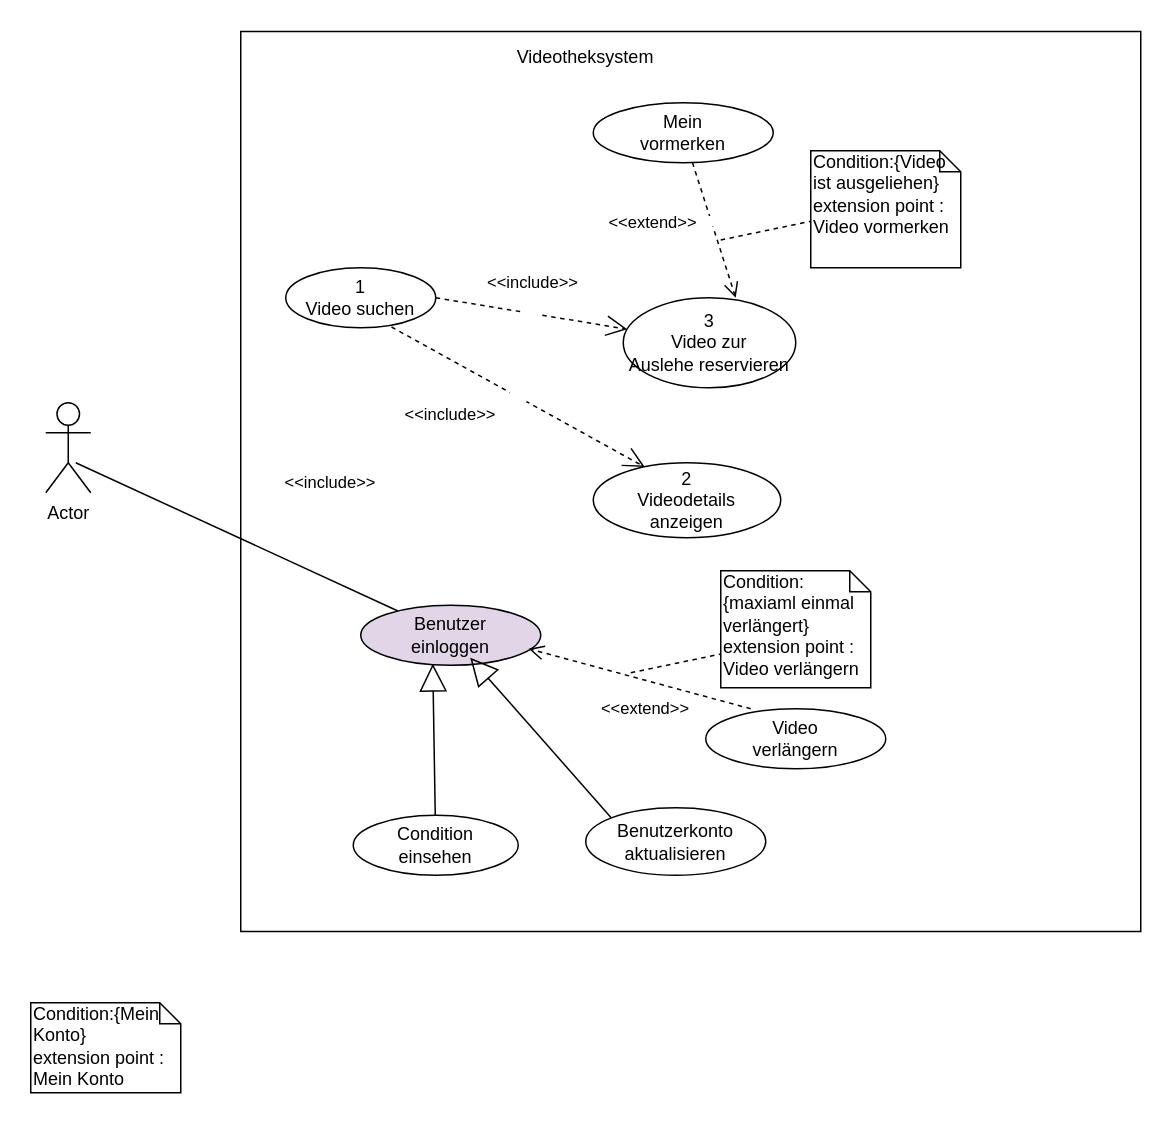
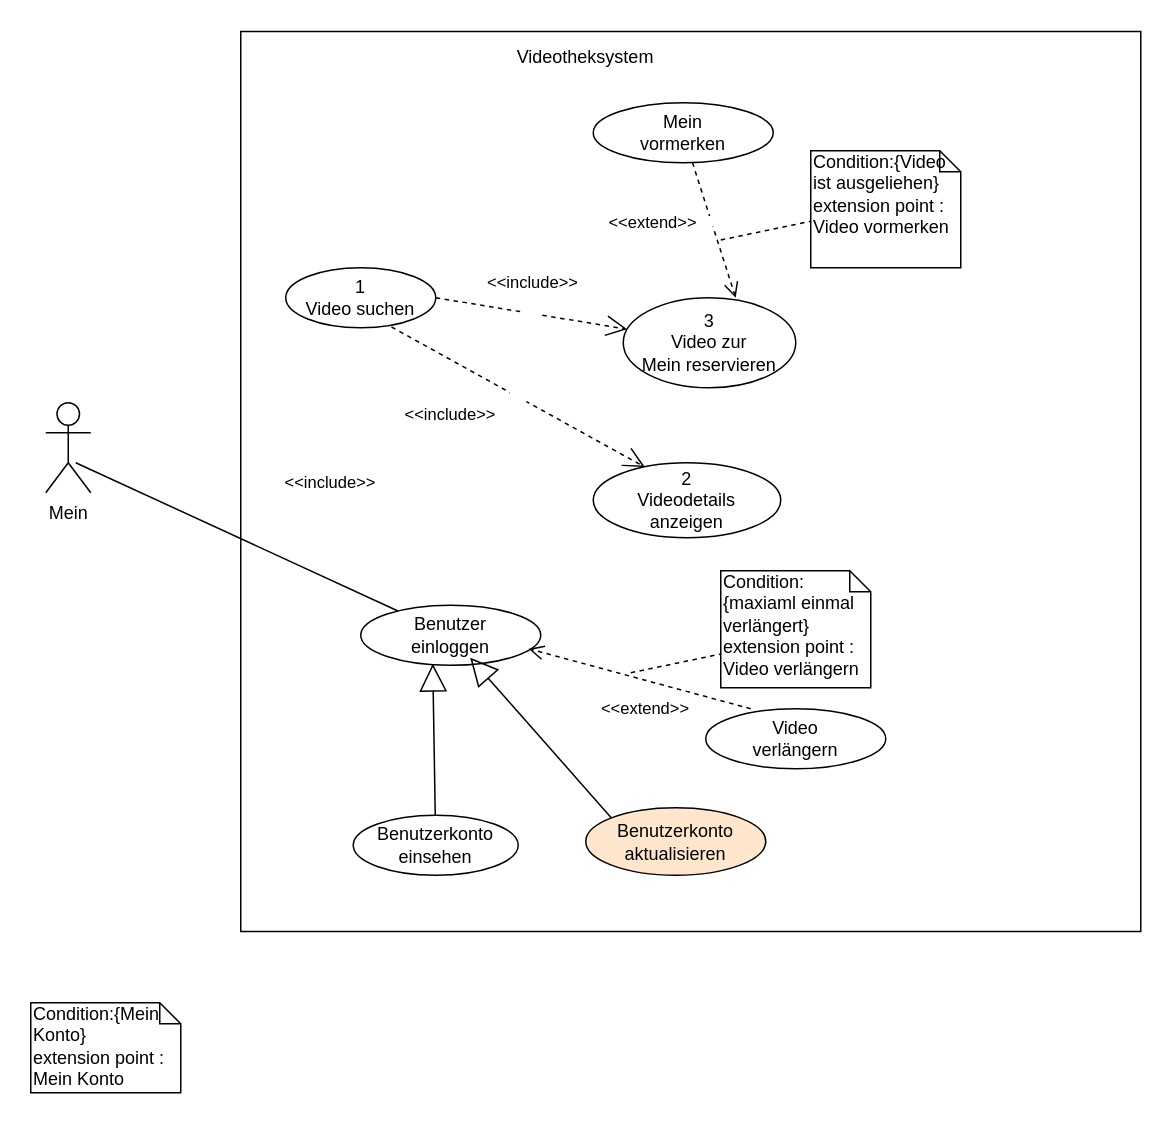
(710, 343) -> (710, 343)
(69, 514) -> (69, 514)
(451, 635) -> (451, 635)
(676, 842) -> (676, 842)
(436, 845) -> (436, 845)
